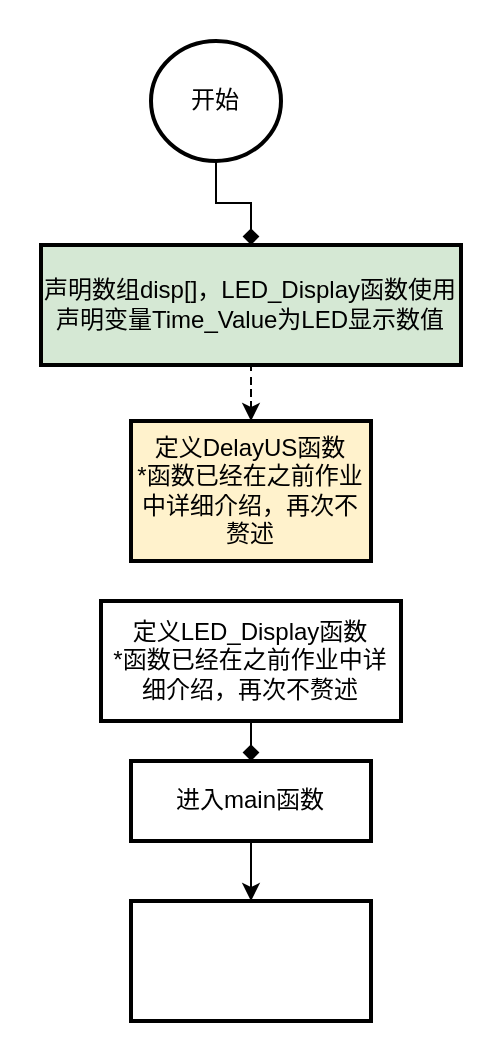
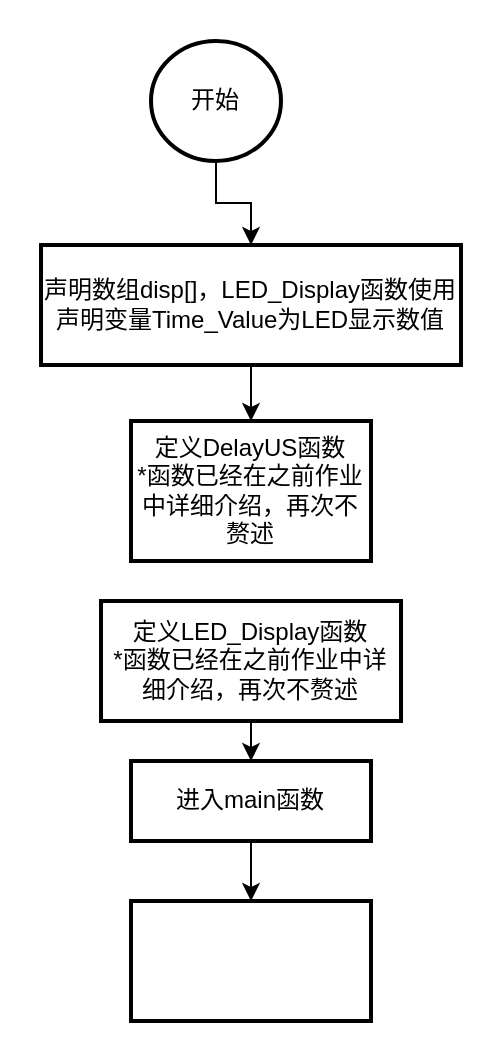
(251, 229) -> (251, 230)
(251, 305) -> (251, 305)
(251, 401) -> (251, 401)
(251, 491) -> (251, 491)
(251, 745) -> (251, 746)
